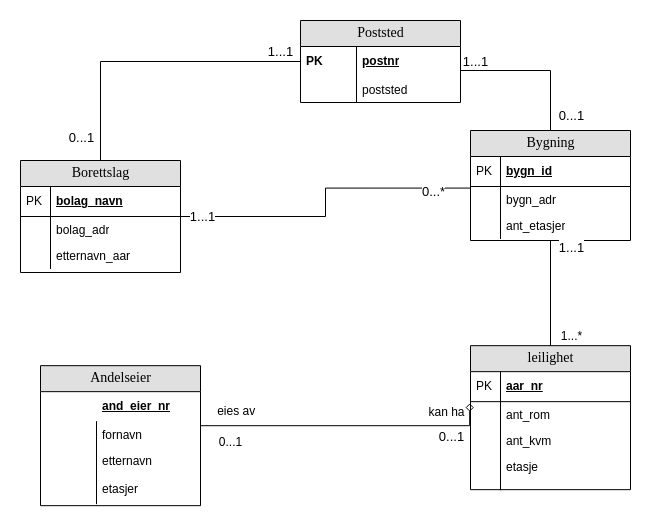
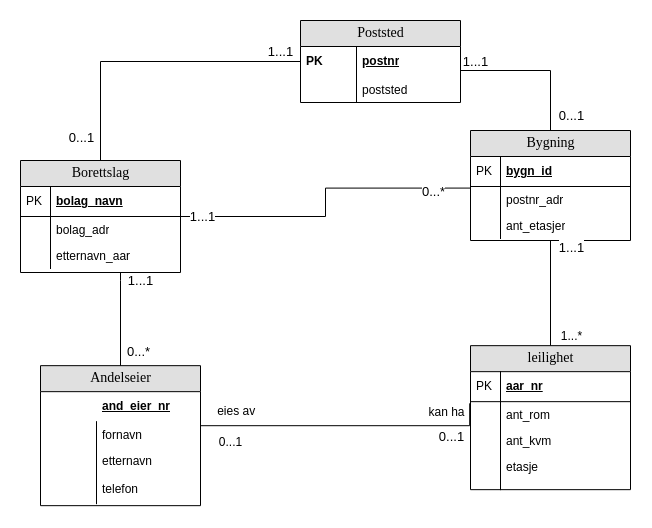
(533, 201) -> (540, 201)
none -> (121, 319)
(470, 411) -> (470, 407)
(126, 490) -> (124, 490)
